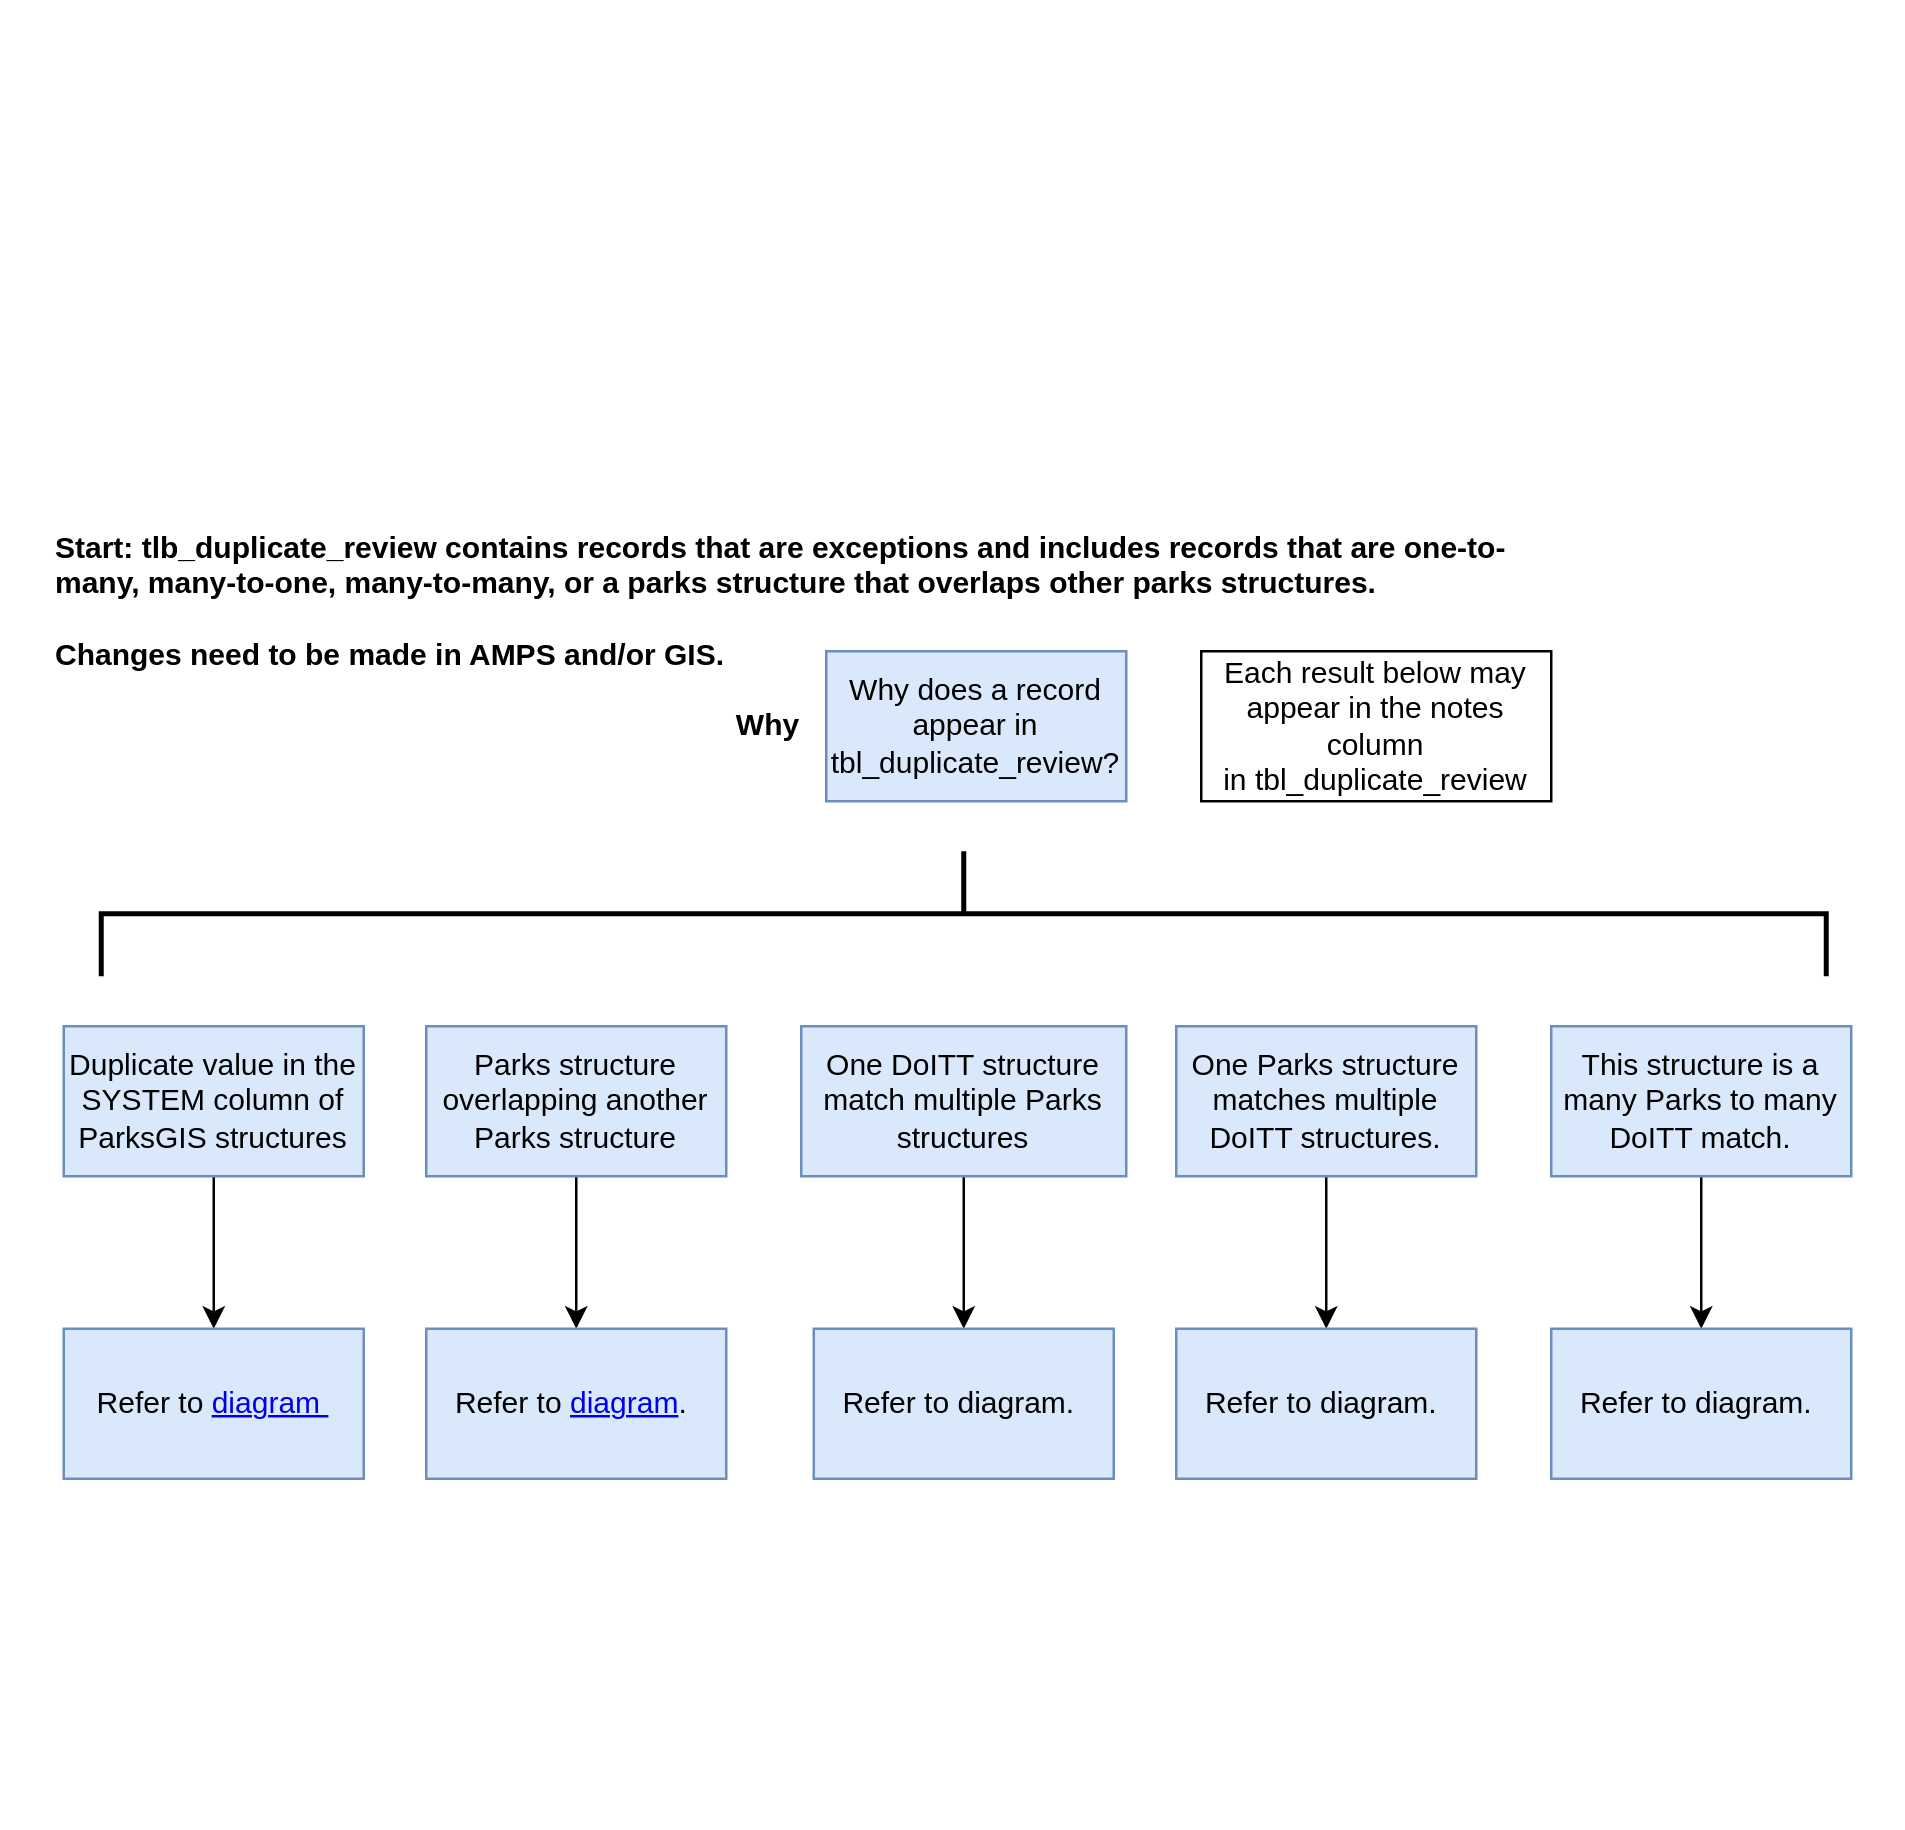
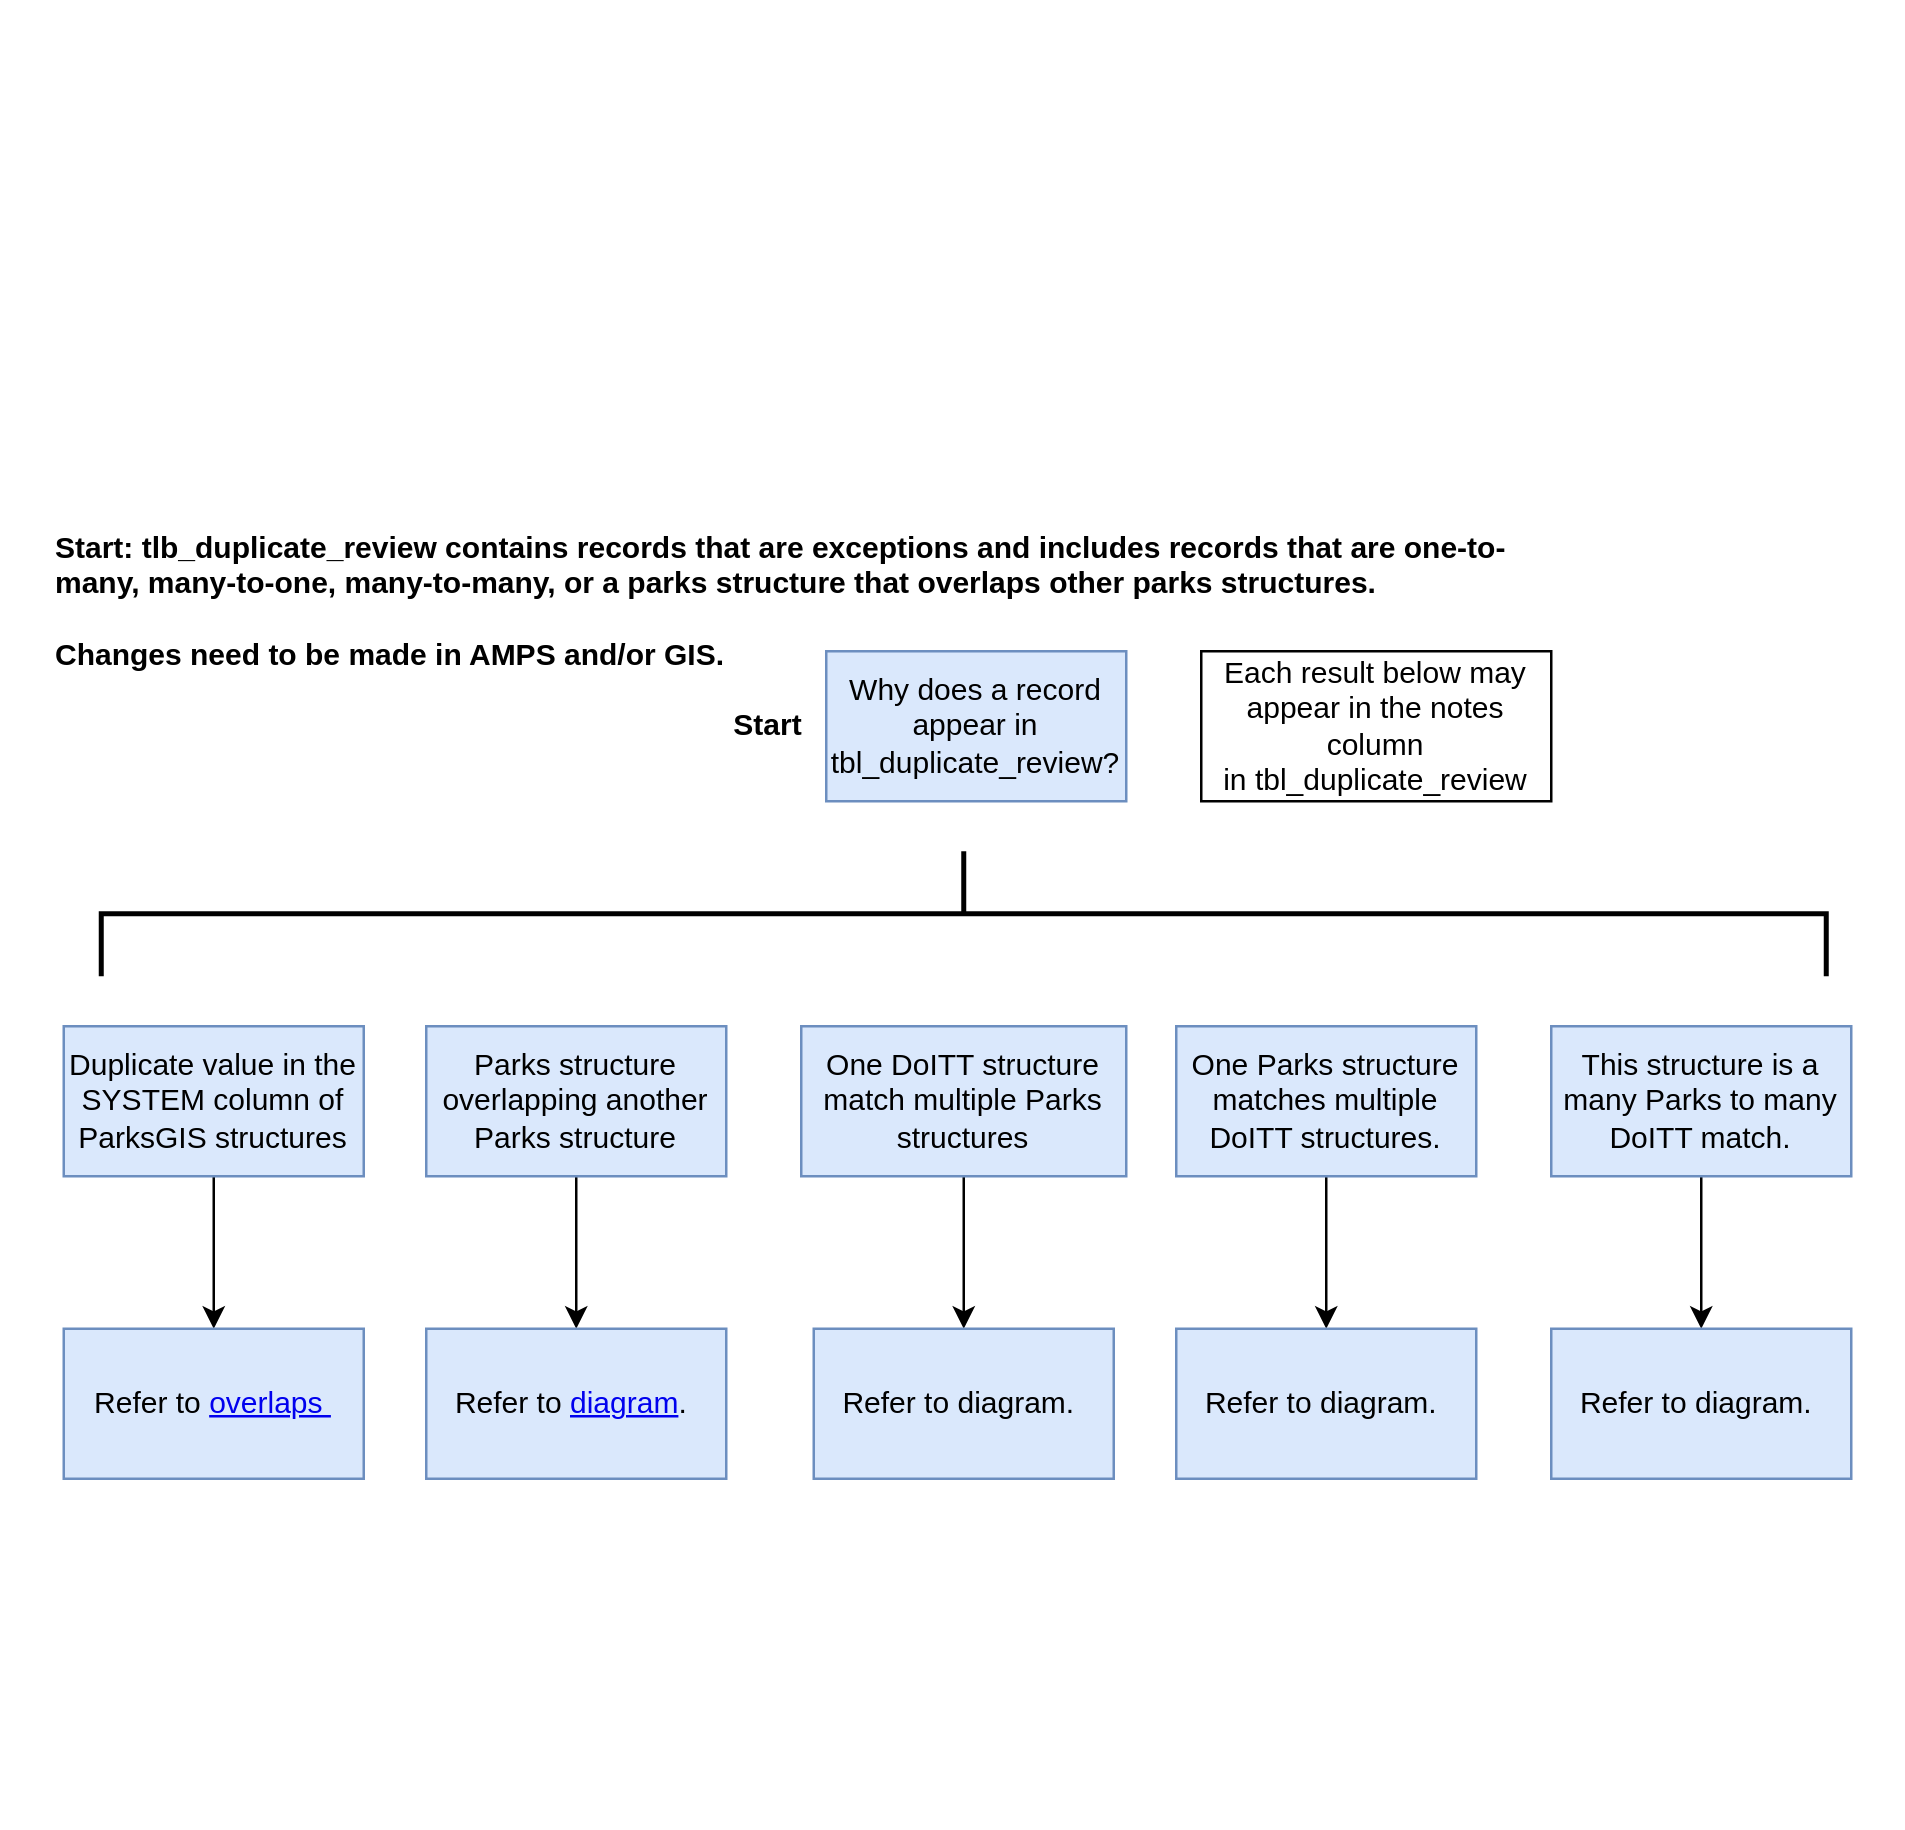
(769, 726) -> (769, 726)
(214, 1404) -> (214, 1404)
